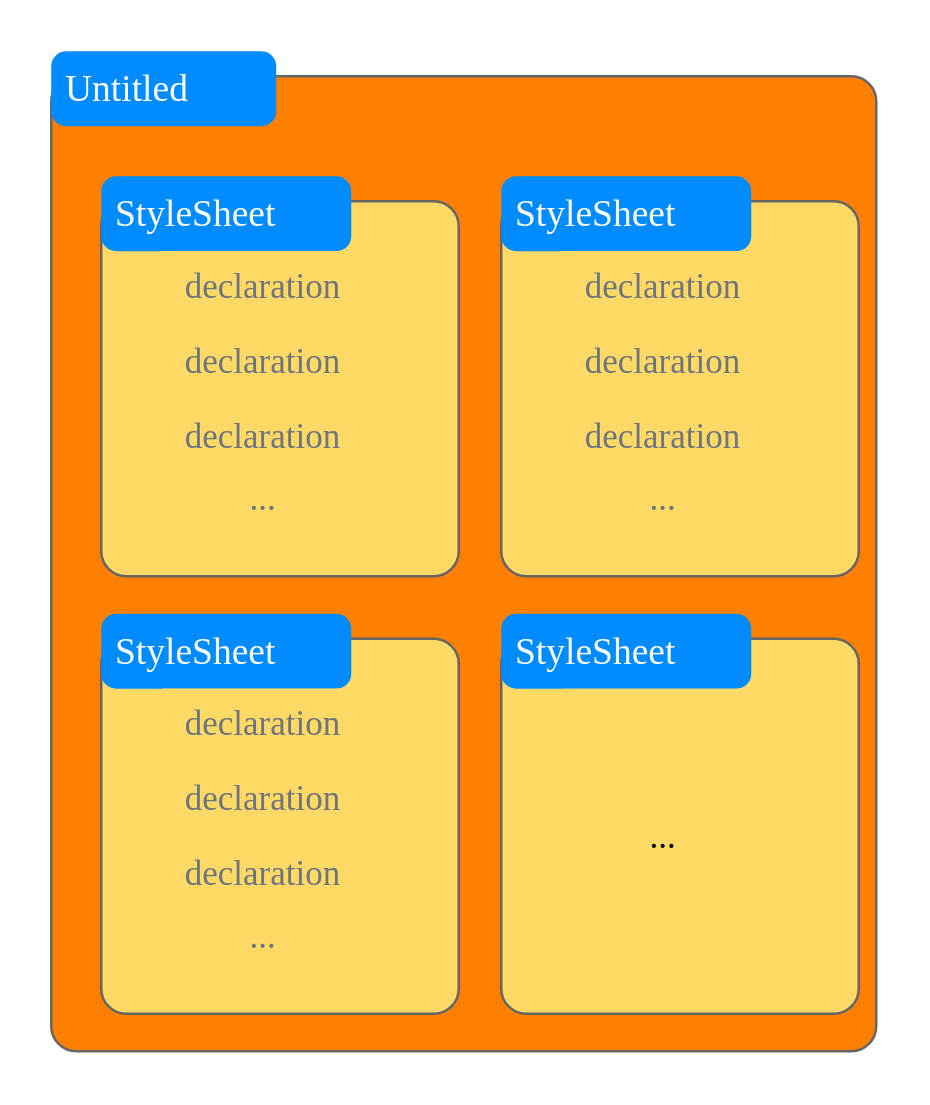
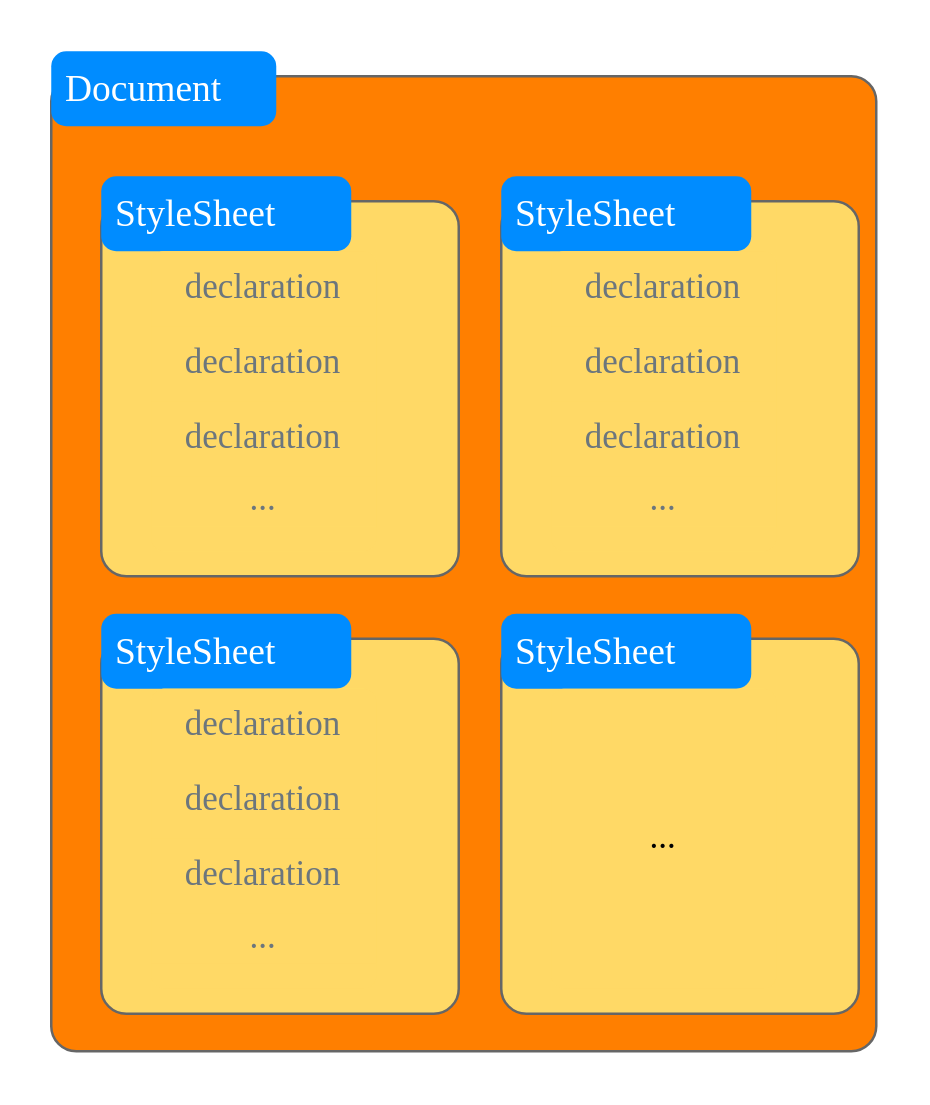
(139, 89) -> (149, 89)
